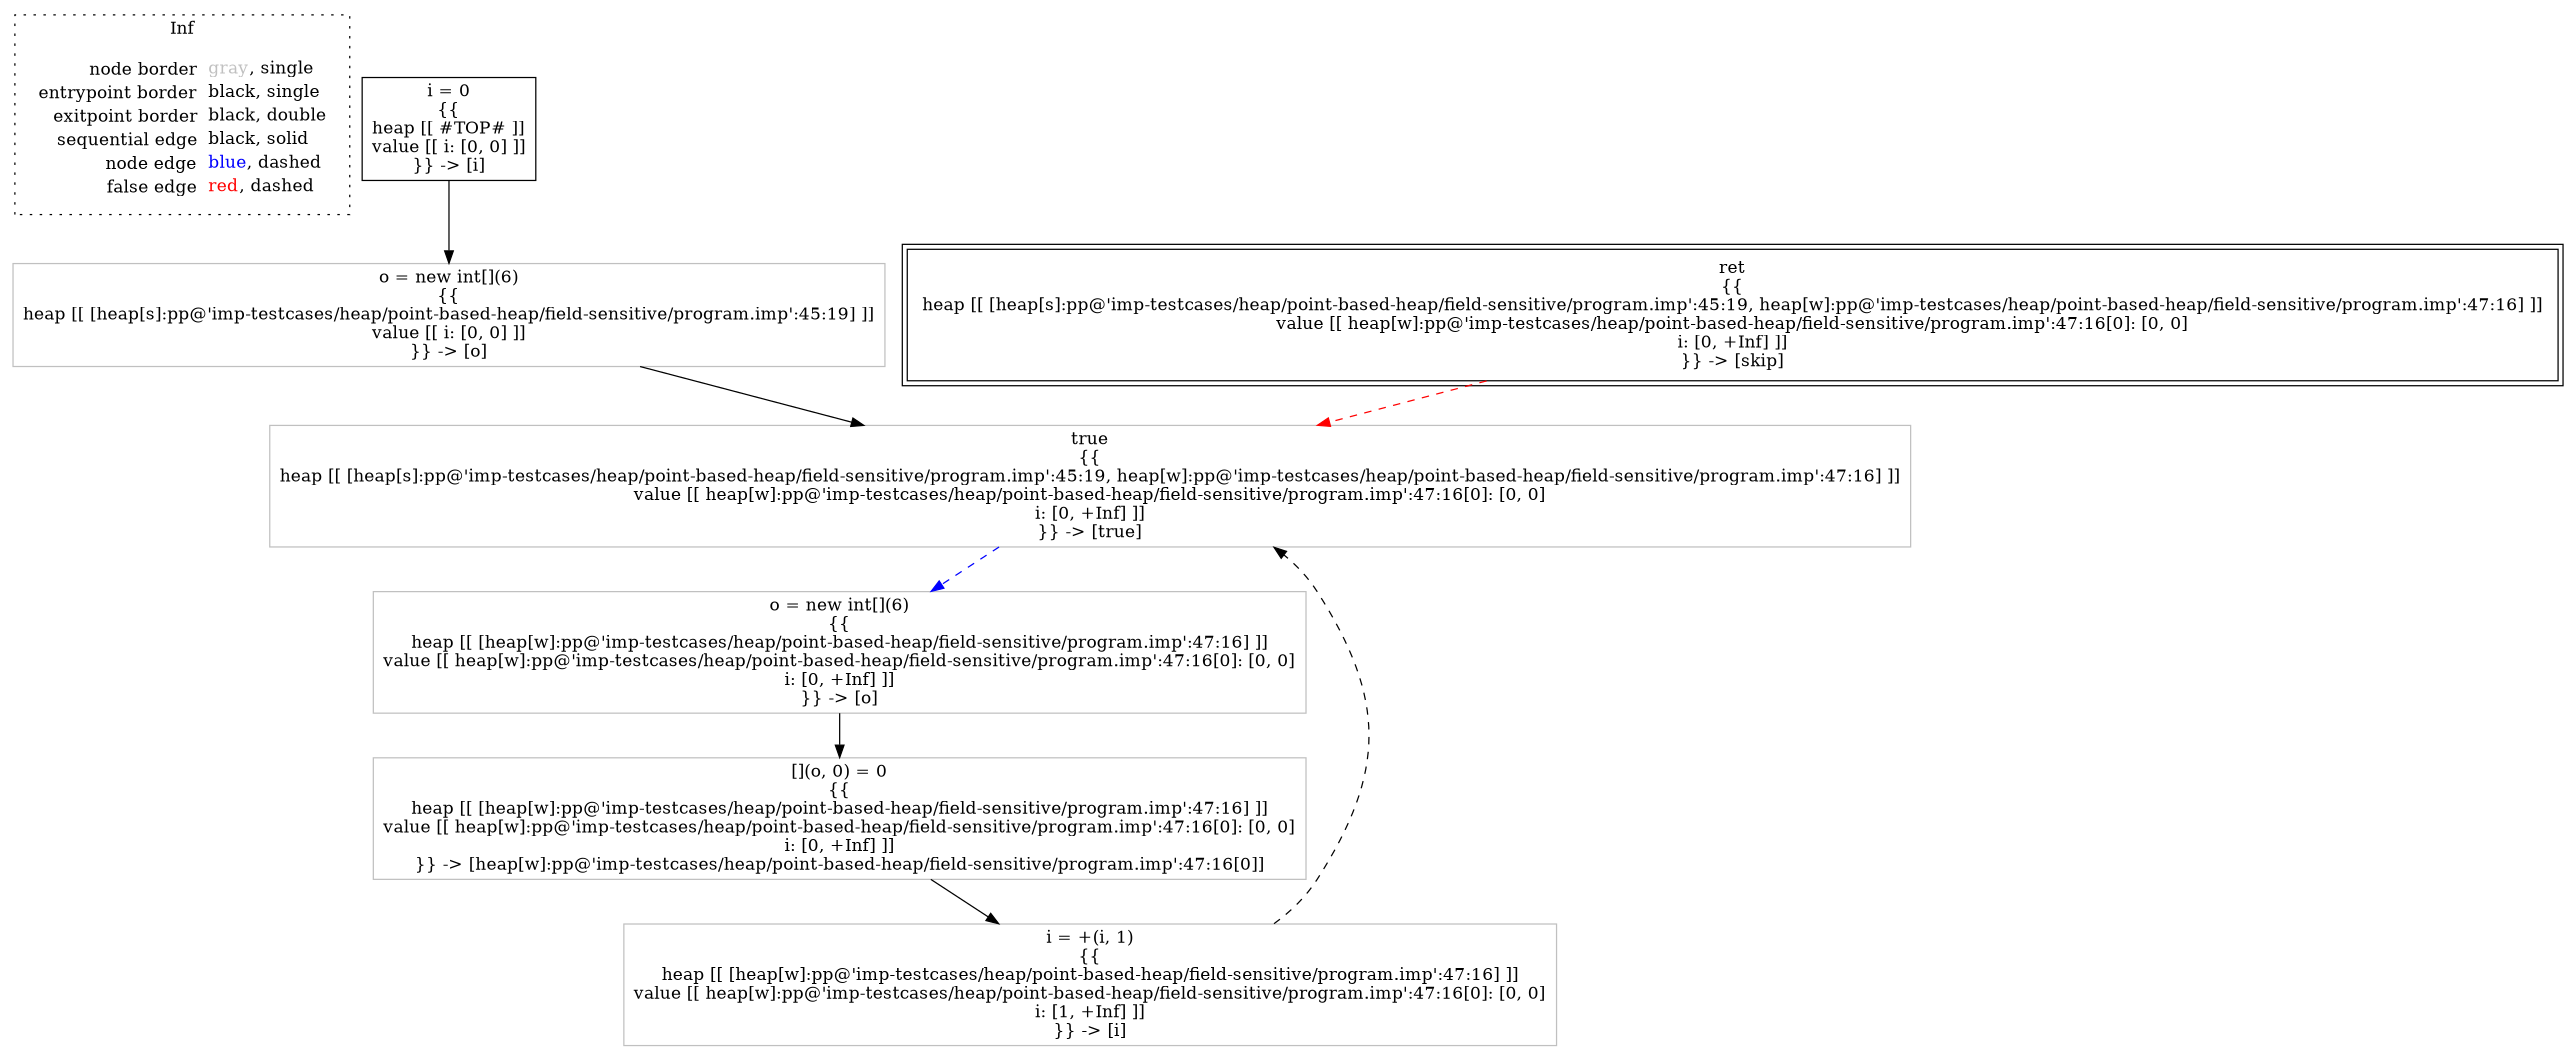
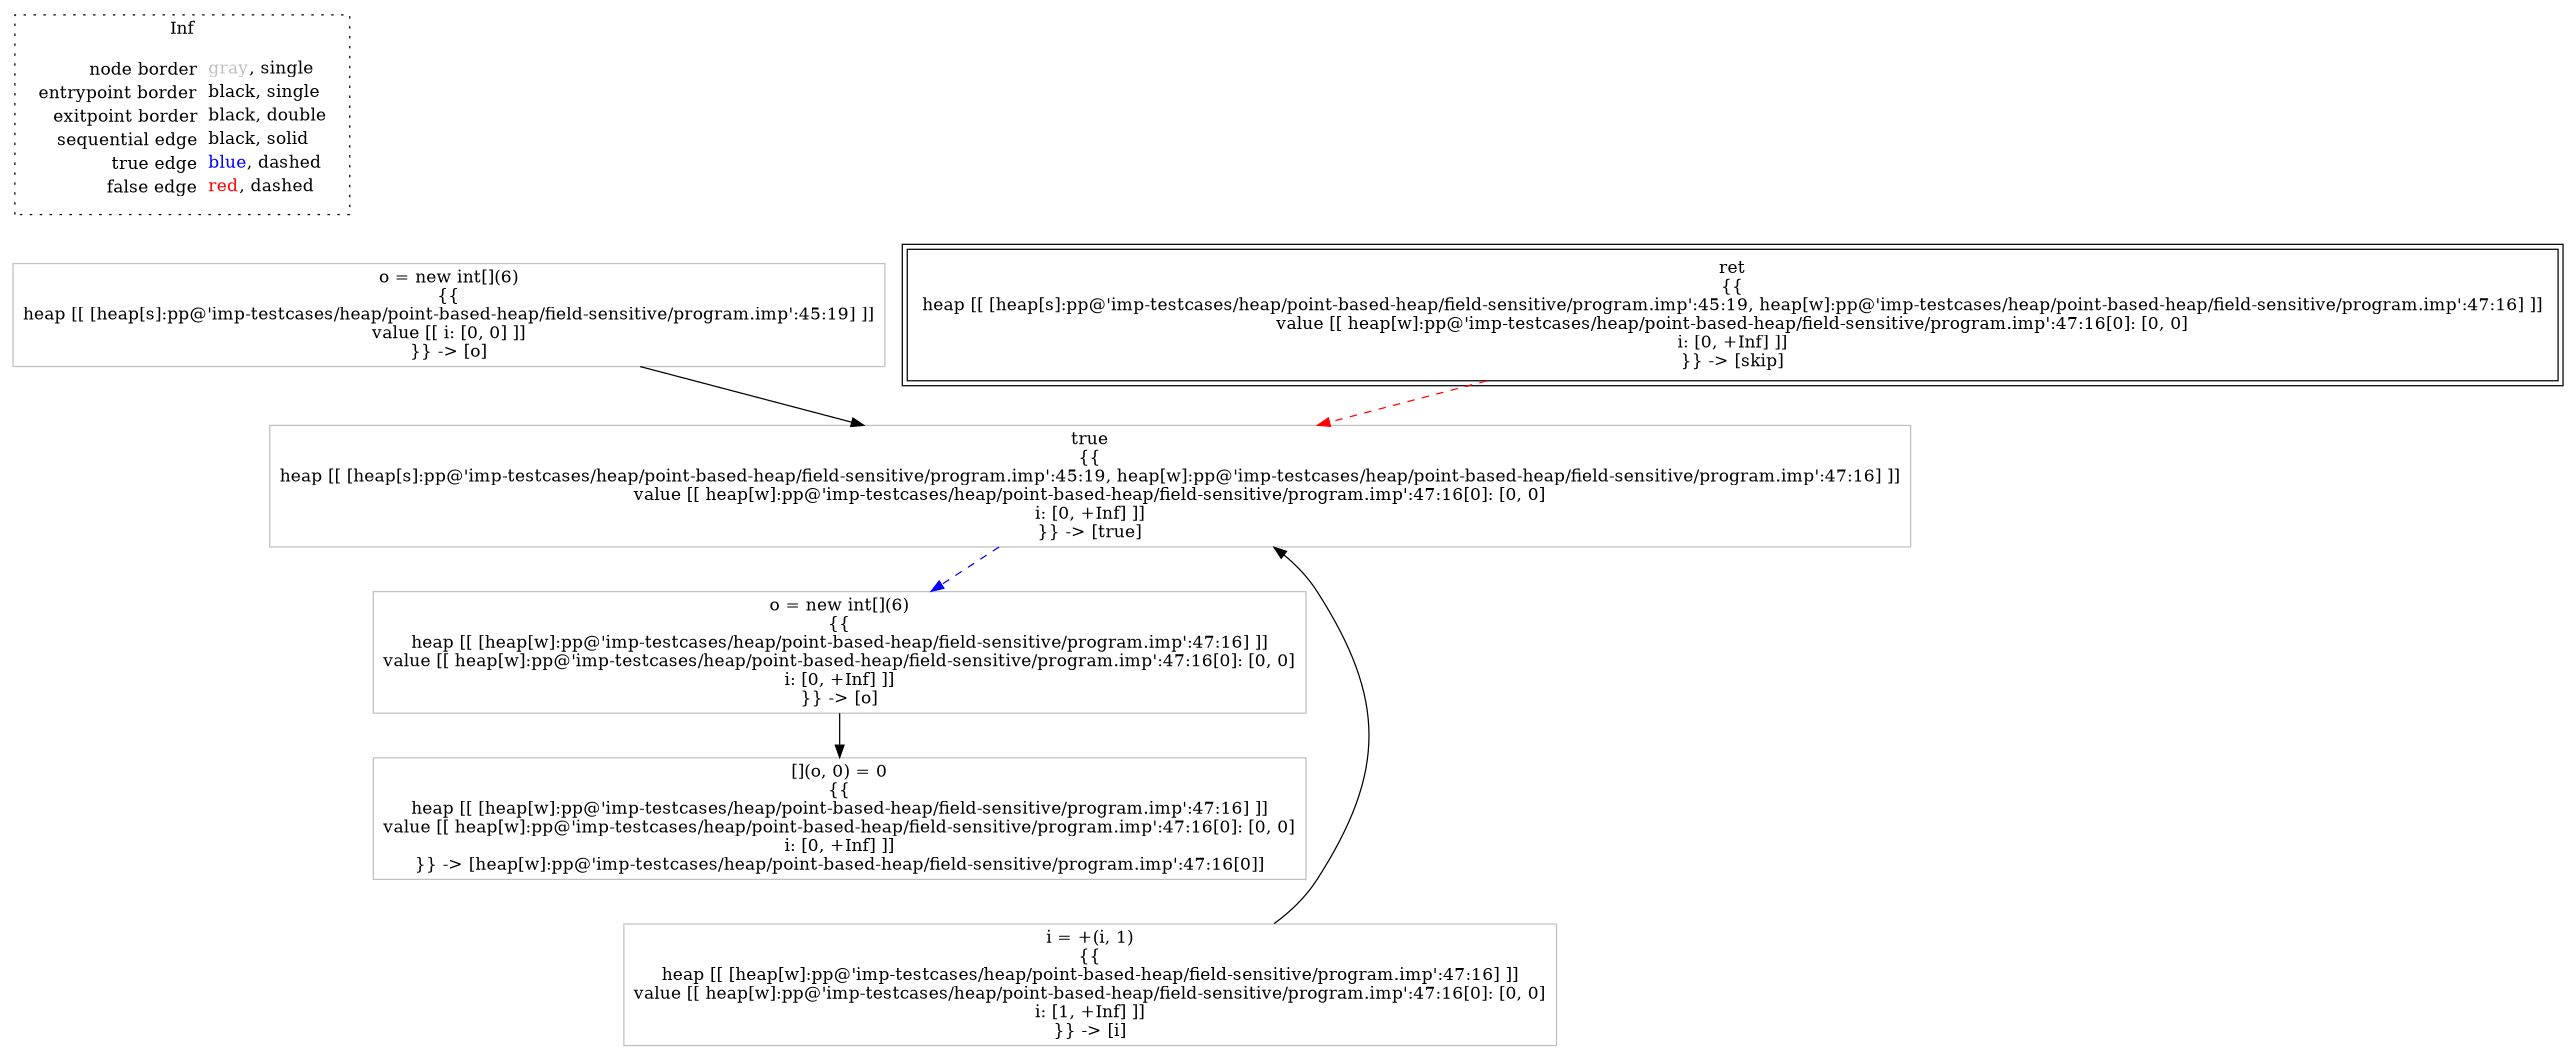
(449, 129) -> none
(154, 164) -> (158, 164)
(1368, 742) -> (1368, 742)
(960, 898) -> none
